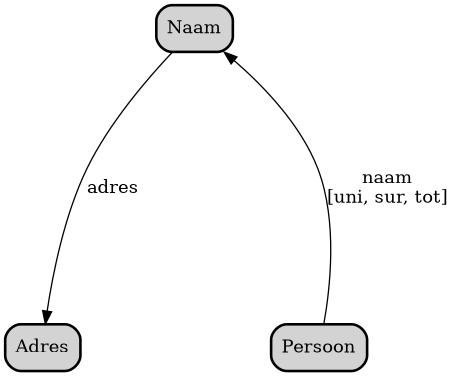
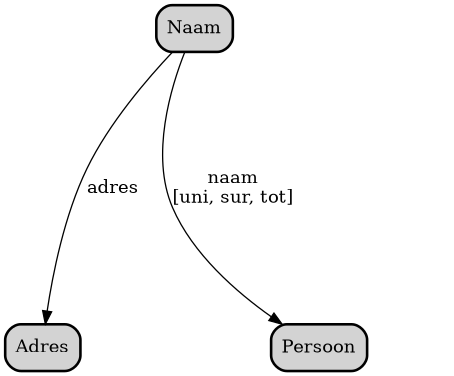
(321, 178) -> (171, 202)
